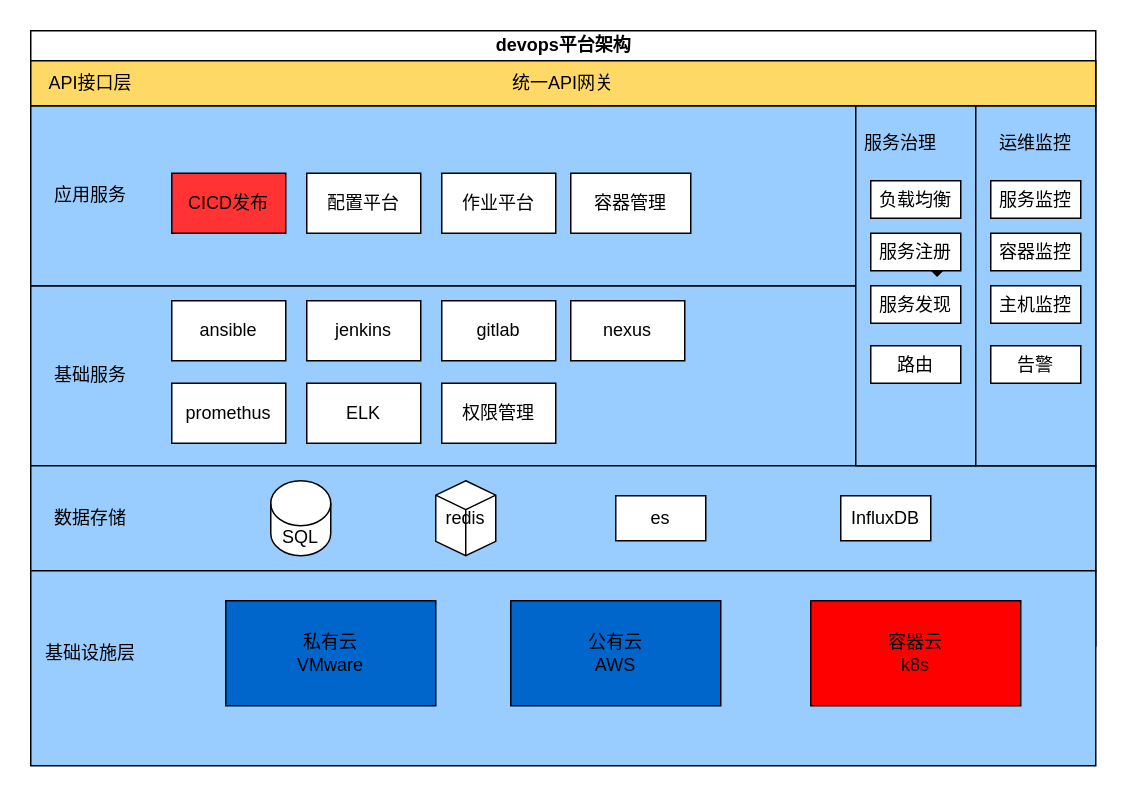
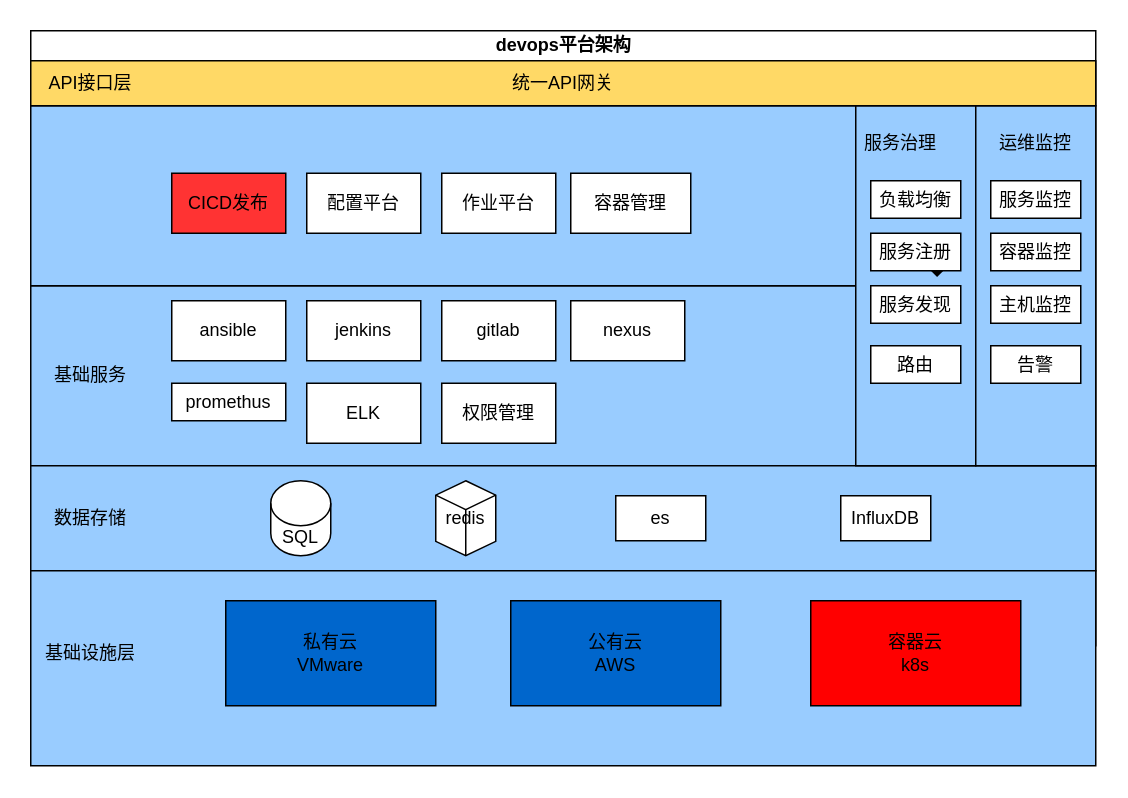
(91, 196) -> none
(229, 413) -> (229, 402)
